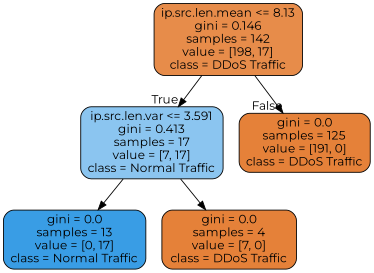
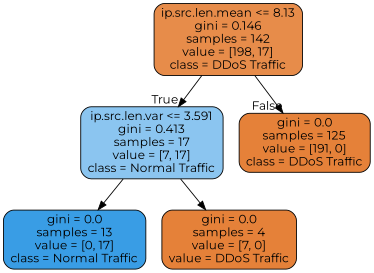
(229, 240) -> (229, 240)
